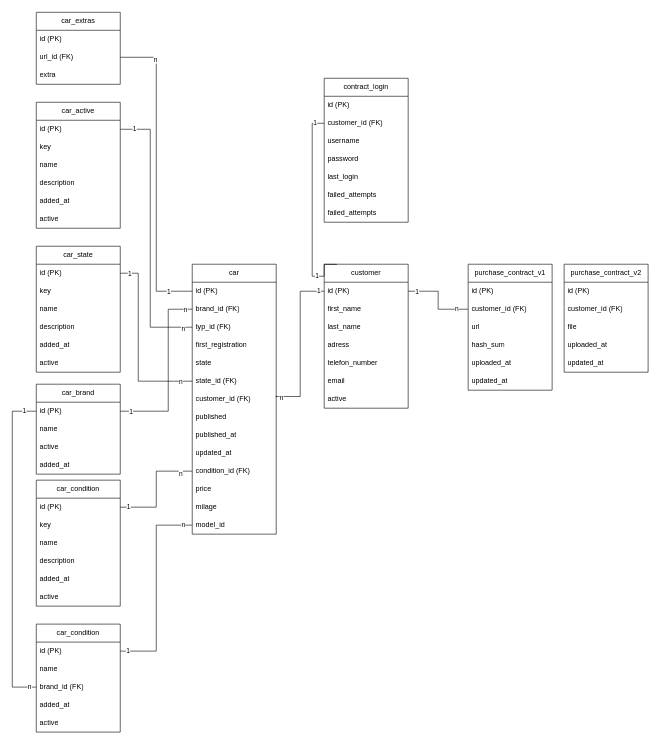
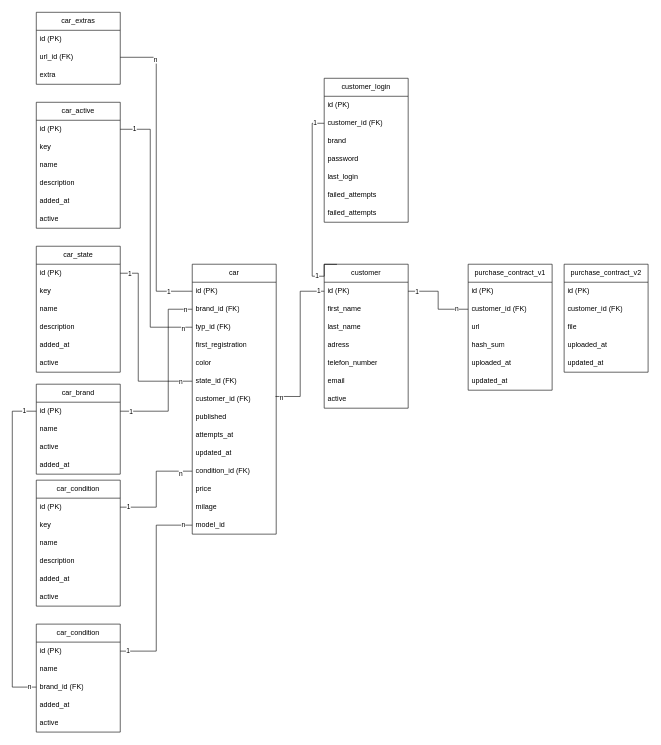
(366, 87) -> (366, 87)
(344, 141) -> (338, 141)
(206, 363) -> (205, 363)
(218, 435) -> (218, 435)
